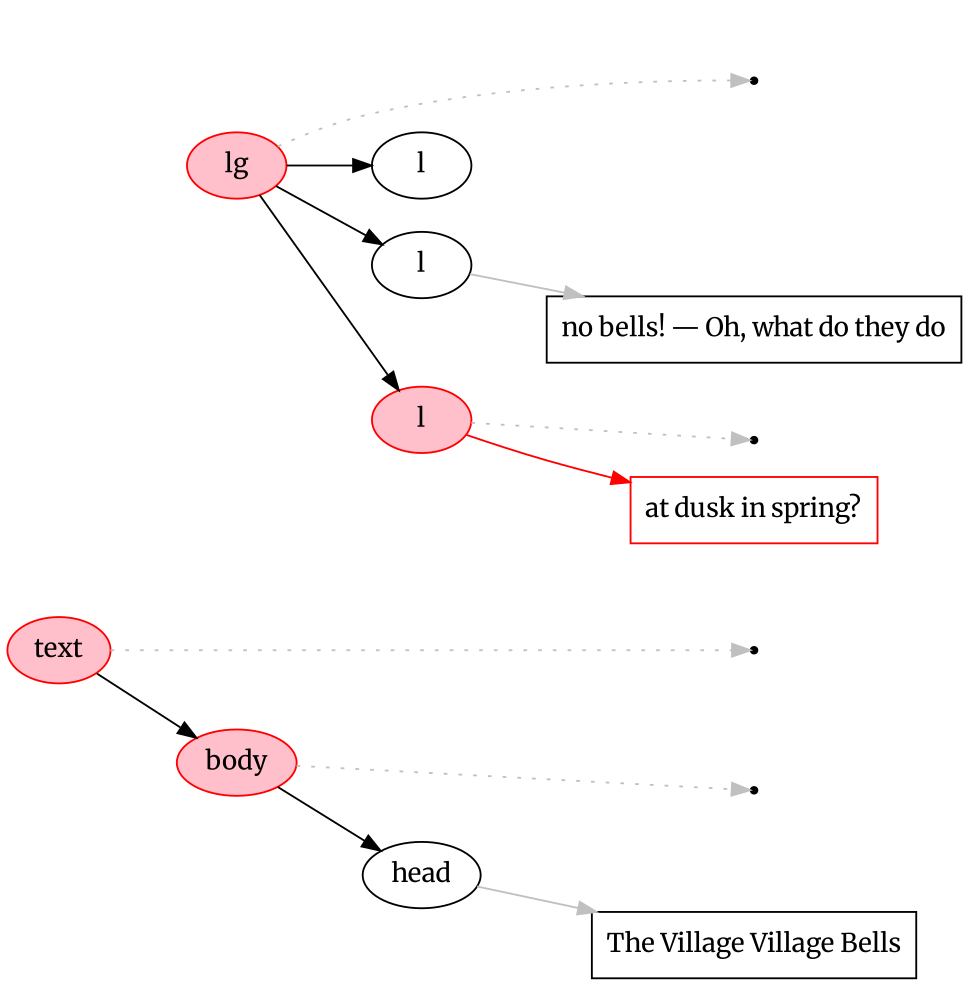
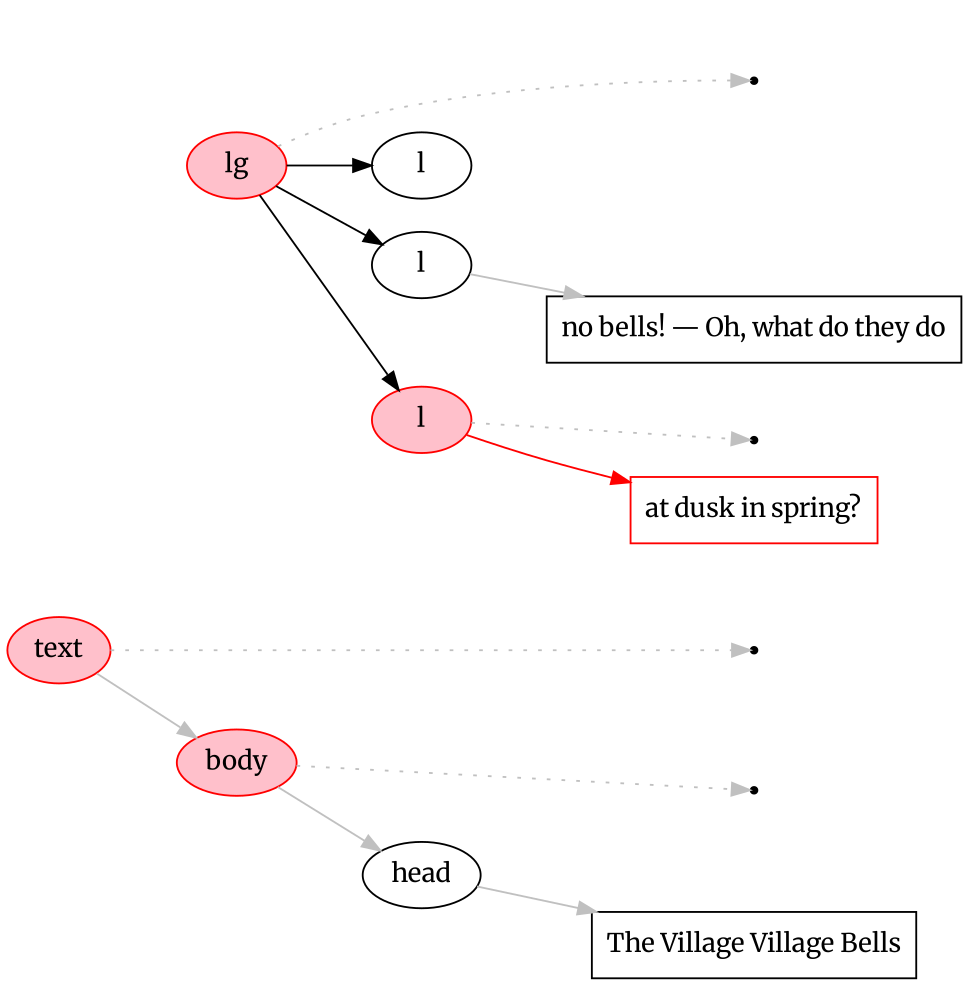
(139, 700) -> (139, 700)
(321, 814) -> (321, 814)
